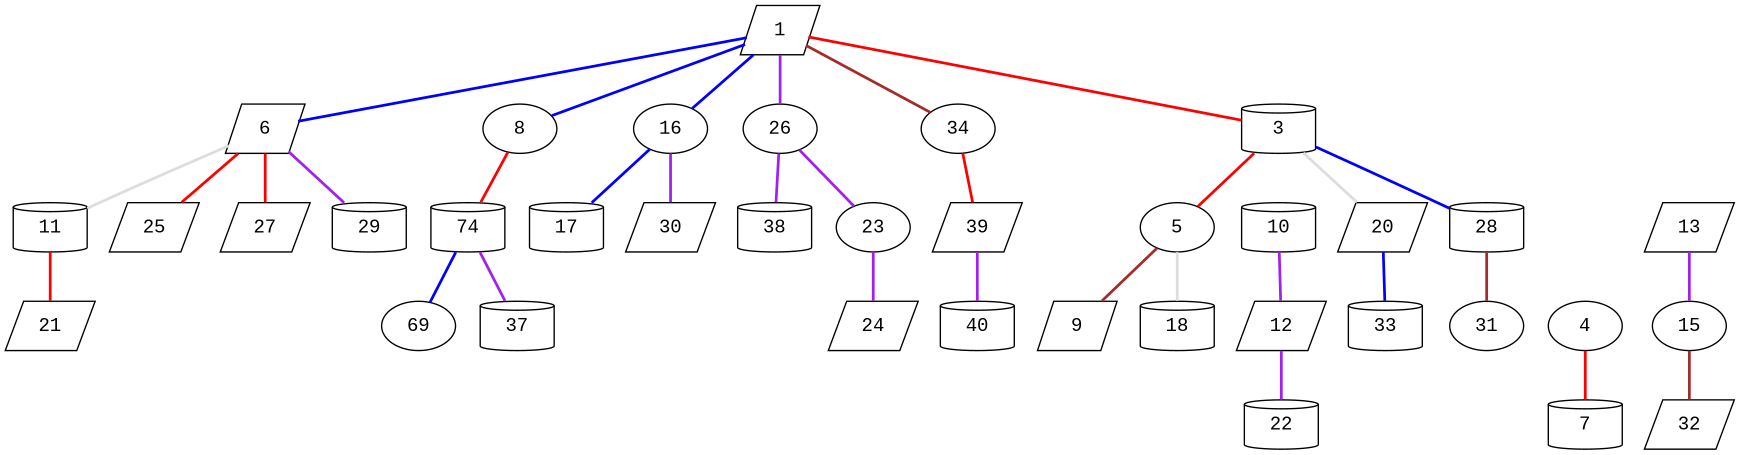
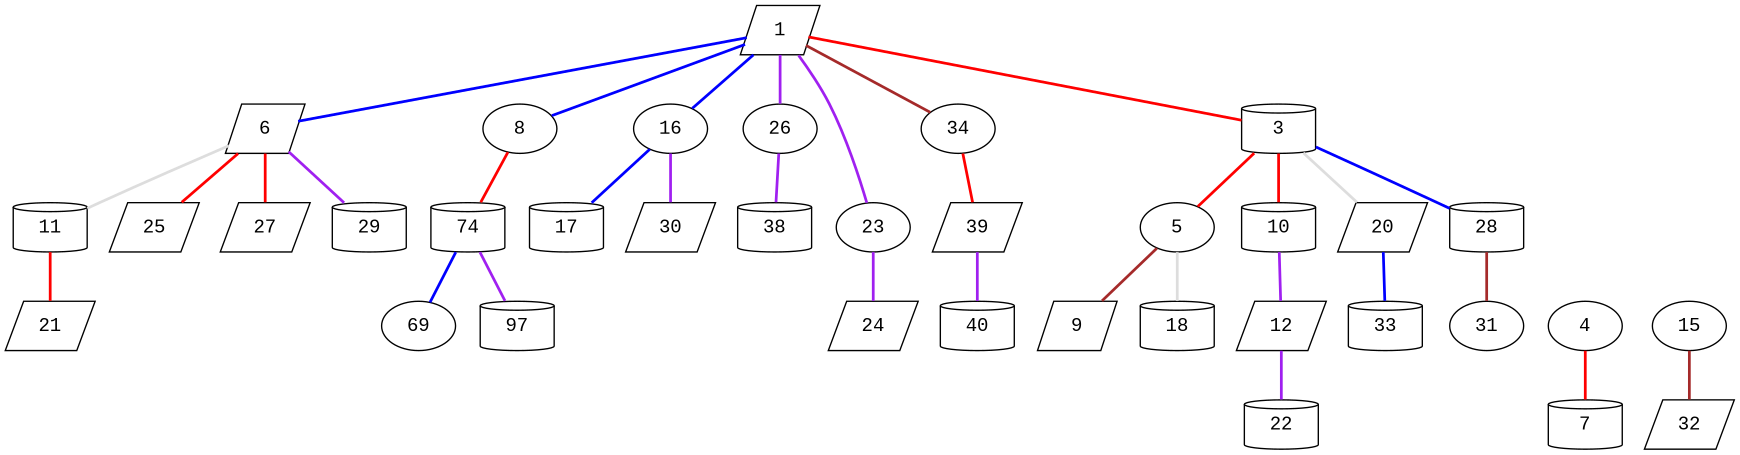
(827, 178) -> (840, 126)
none -> (1279, 178)
(1689, 227) -> none
(517, 326) -> (517, 326)
